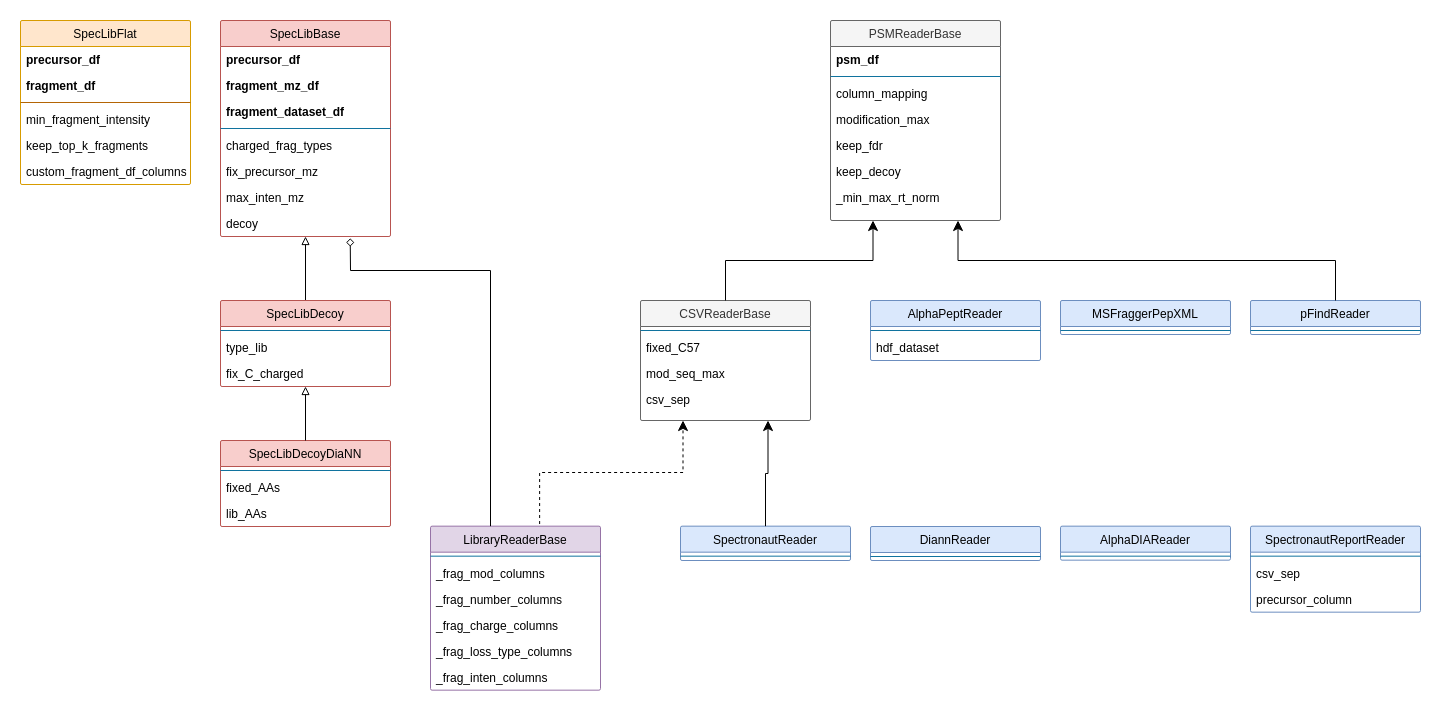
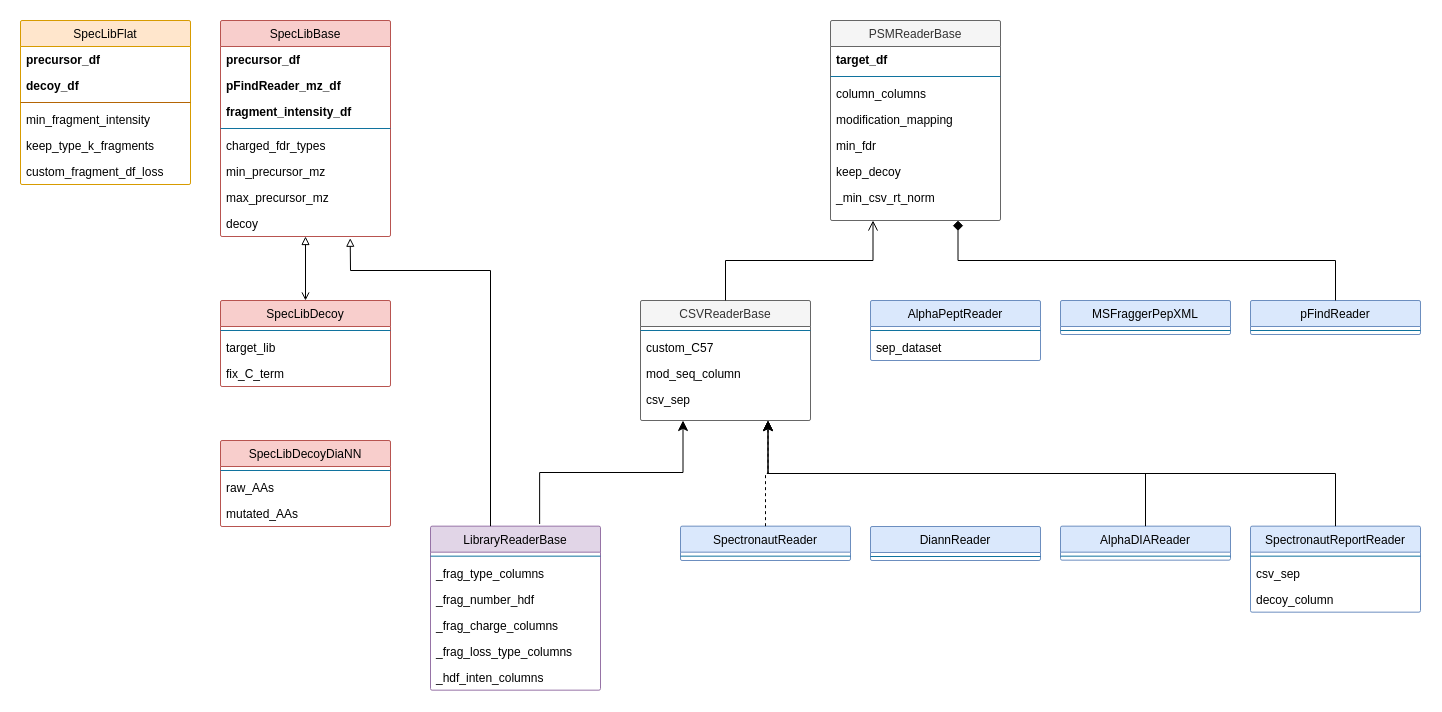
(856, 60) -> (866, 60)
(63, 86) -> (53, 86)
(273, 86) -> (282, 86)
(880, 94) -> (880, 94)
(290, 112) -> (293, 112)
(885, 120) -> (897, 120)
(93, 146) -> (97, 146)
(286, 146) -> (283, 146)
(863, 146) -> (858, 146)
(112, 172) -> (102, 172)
(278, 172) -> (278, 172)
(265, 198) -> (280, 198)
(888, 198) -> (888, 198)
(873, 230) -> (873, 227)
(958, 230) -> (958, 231)
(350, 247) -> (350, 247)
(306, 295) -> (306, 294)
(250, 348) -> (256, 348)
(675, 348) -> (680, 348)
(913, 348) -> (913, 348)
(268, 374) -> (258, 374)
(683, 374) -> (691, 374)
(306, 418) -> none
(607, 473) -> (607, 473)
none -> (1267, 474)
(255, 488) -> (250, 488)
(766, 499) -> (766, 499)
none -> (1146, 501)
(246, 514) -> (263, 514)
(492, 574) -> (495, 574)
(502, 600) -> (490, 600)
(1308, 600) -> (1295, 600)
(497, 678) -> (493, 678)
